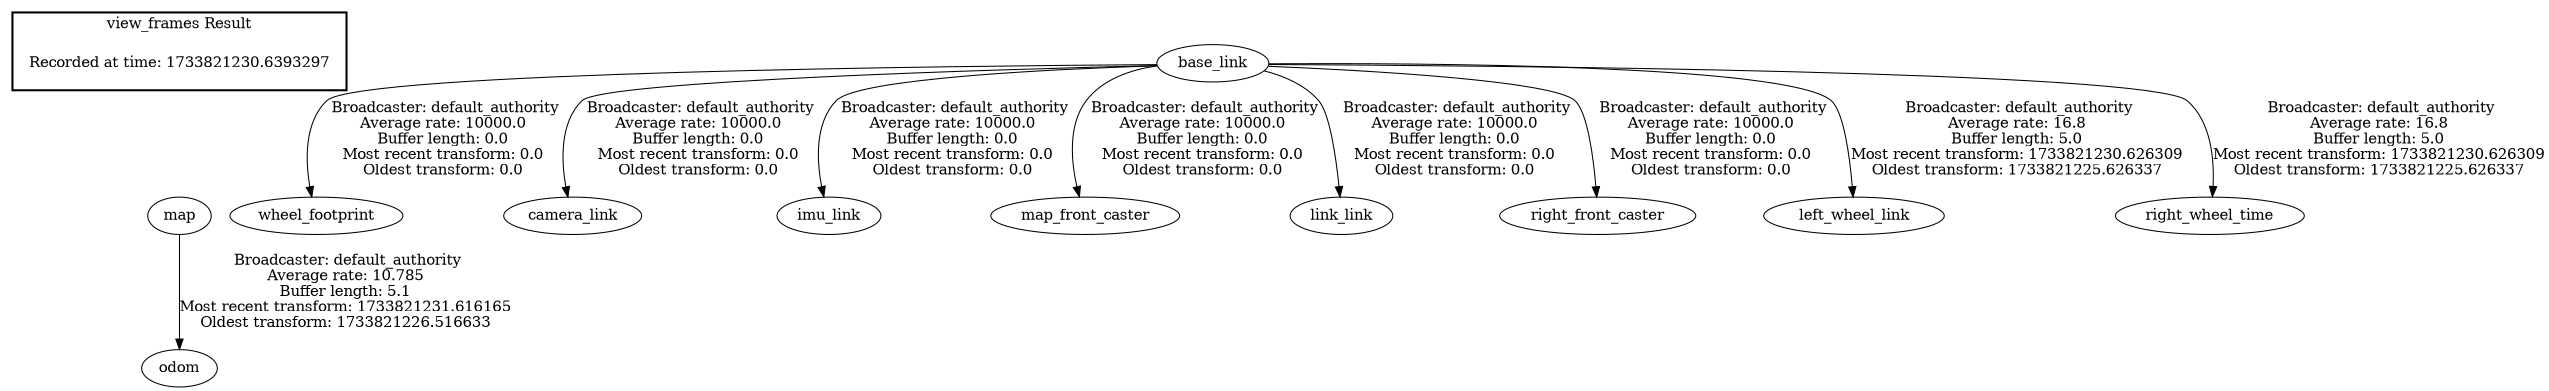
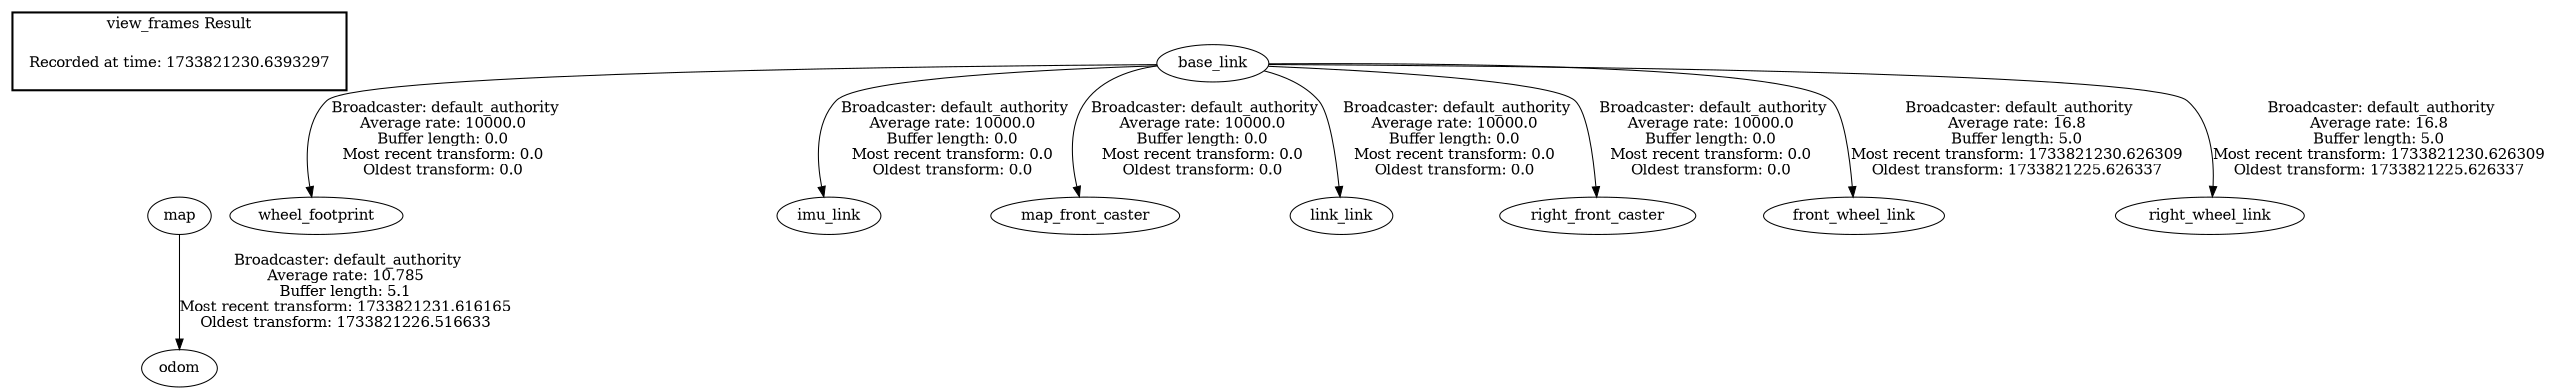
(573, 216) -> none
(1854, 216) -> (1854, 216)
(2210, 216) -> (2210, 216)
